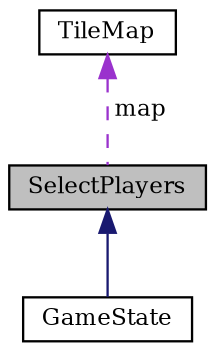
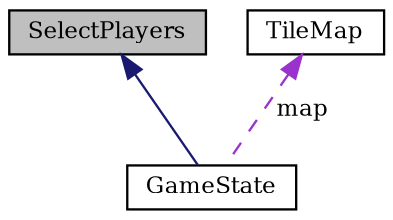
(108, 122) -> (257, 120)
